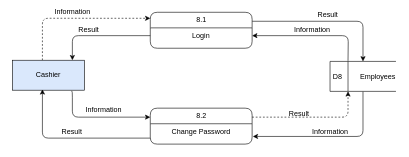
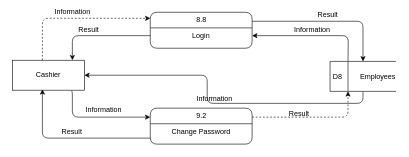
(202, 20) -> (202, 20)
(48, 75) -> (48, 75)
(202, 116) -> (202, 116)
(312, 137) -> (284, 104)
